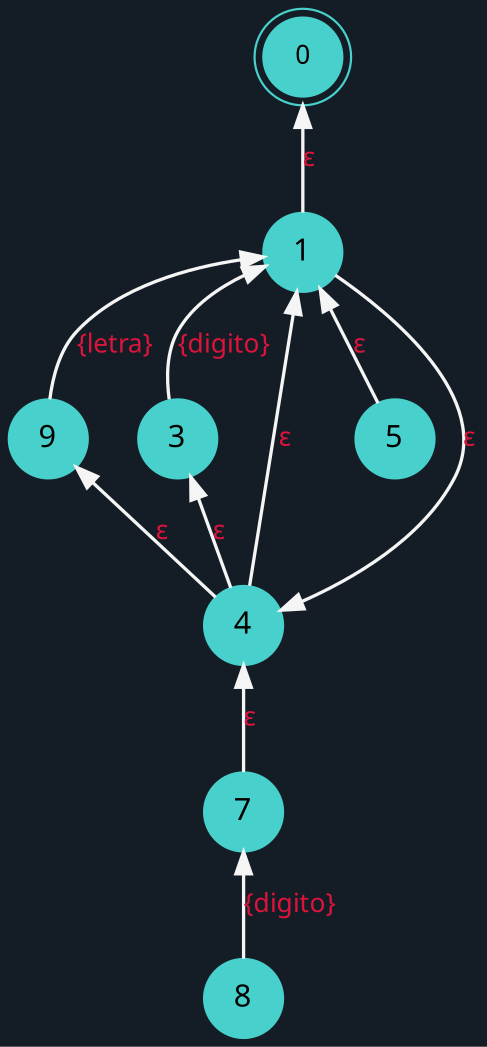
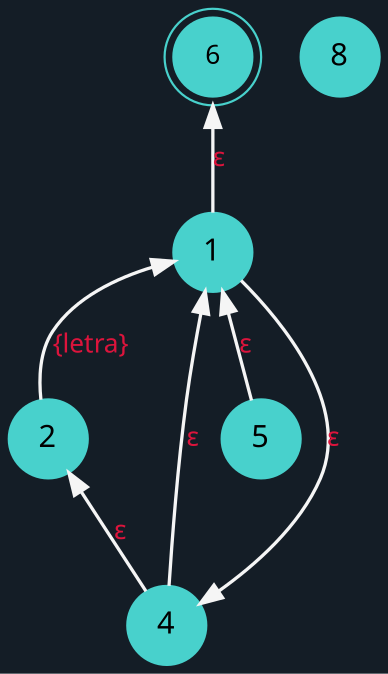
(303, 57) -> (213, 57)
(48, 439) -> (48, 439)
(178, 439) -> none
(244, 812) -> none
